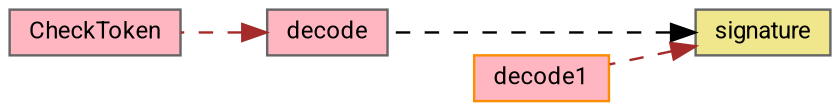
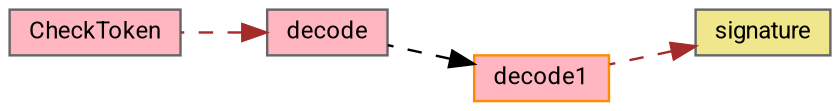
(529, 32) -> (419, 52)
